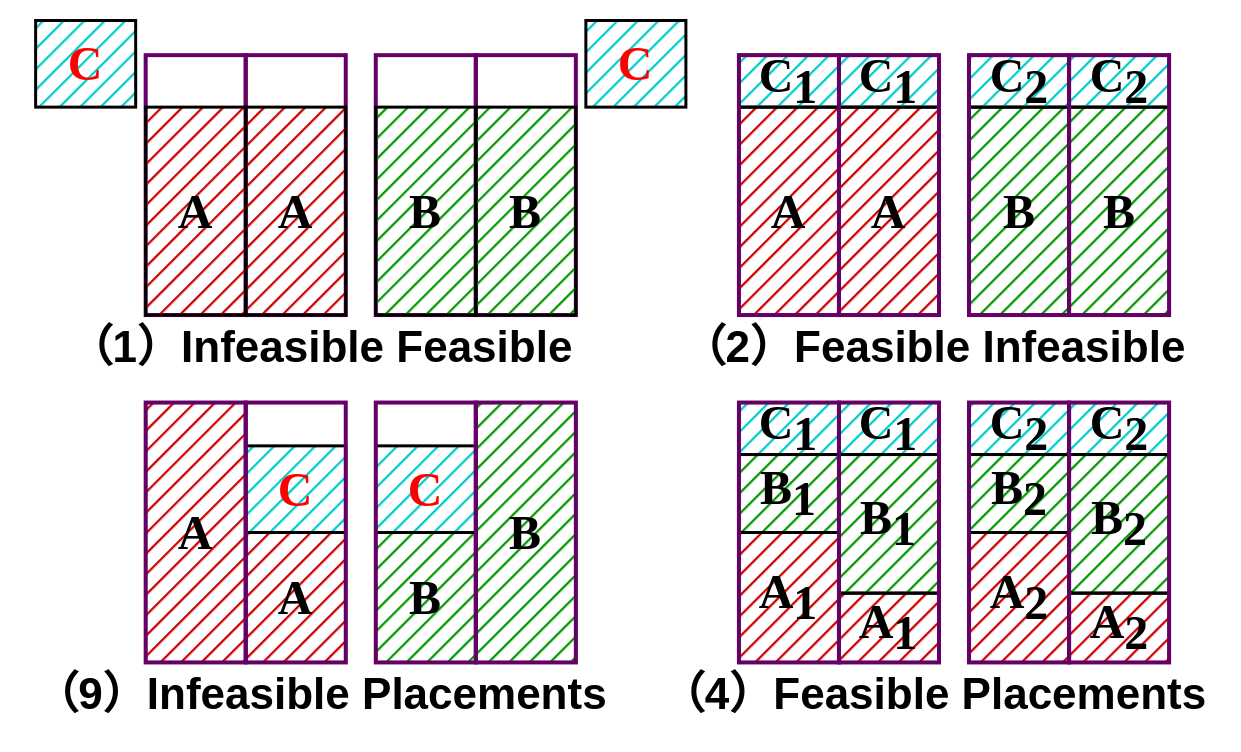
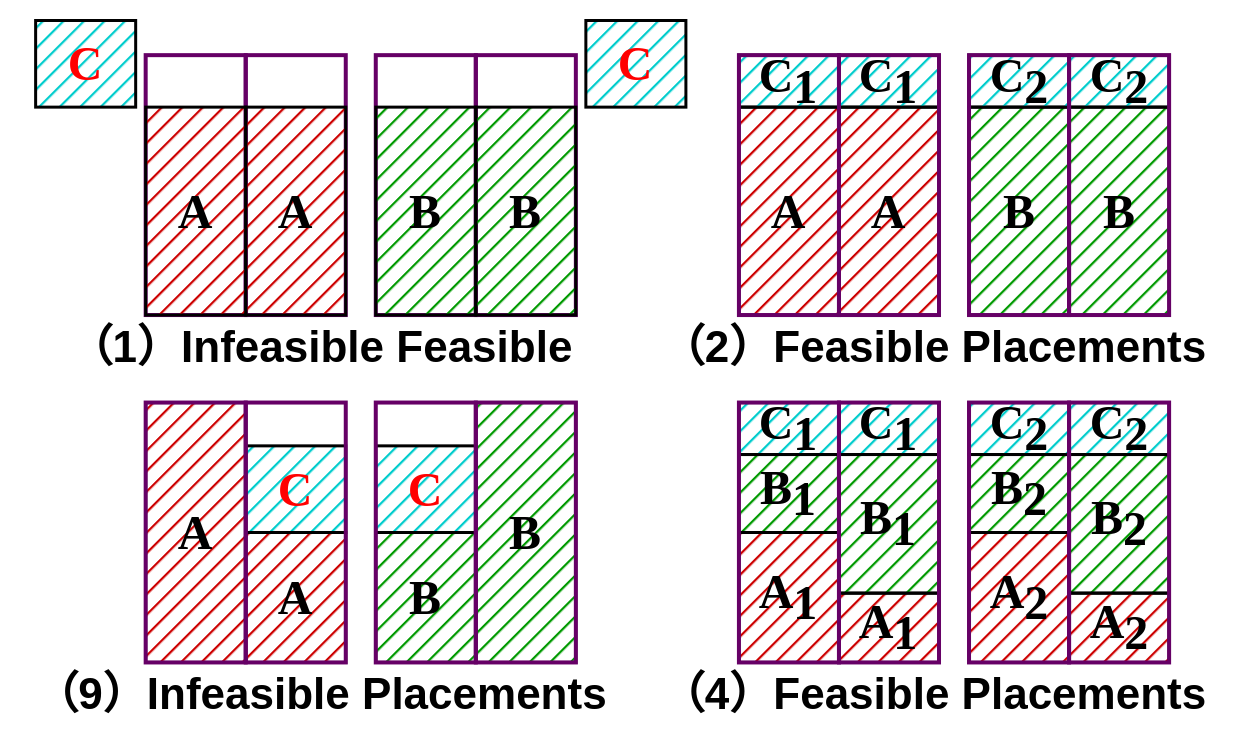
(934, 348) -> (934, 348)
